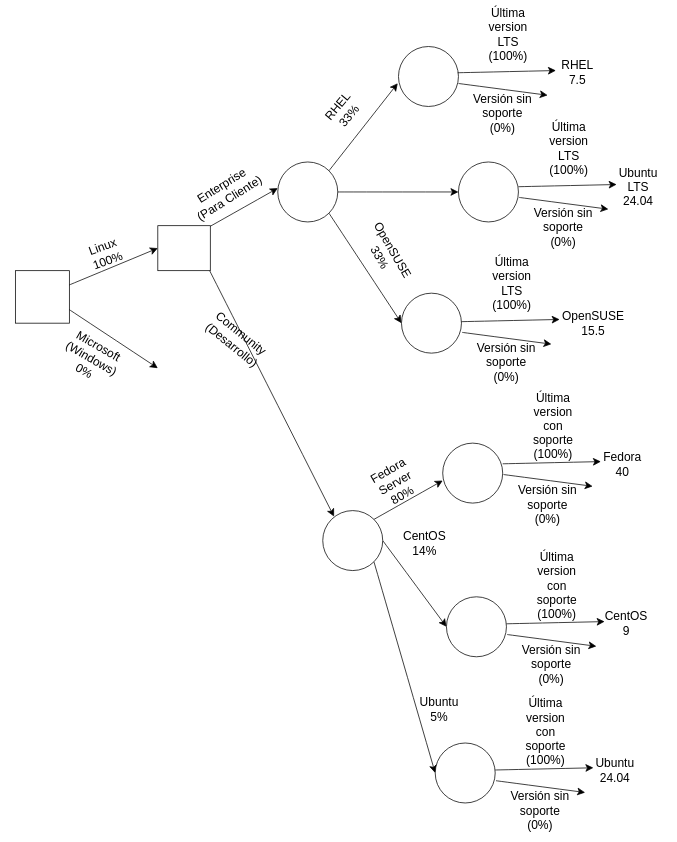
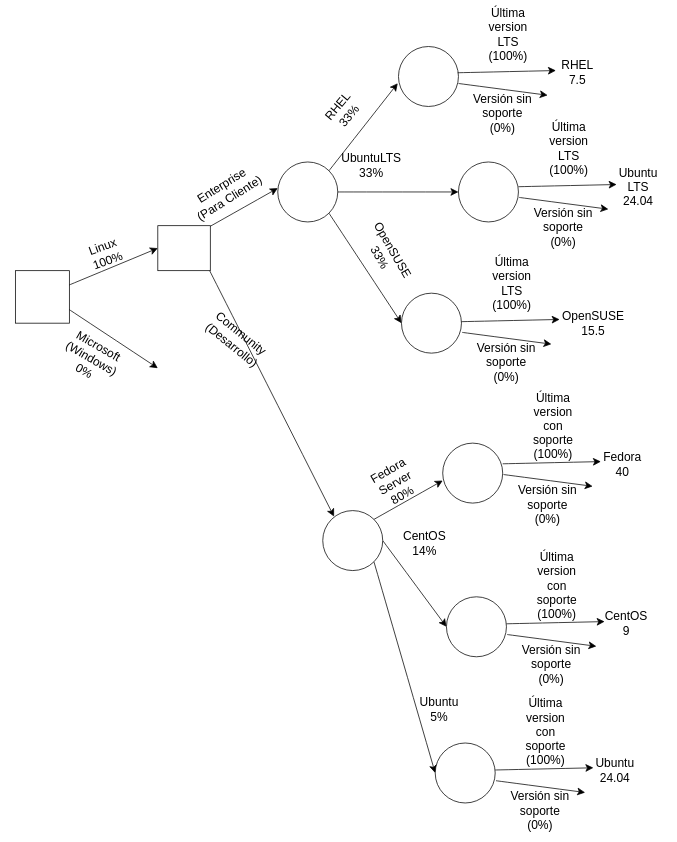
none -> (372, 165)
